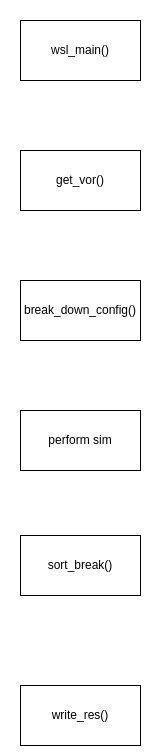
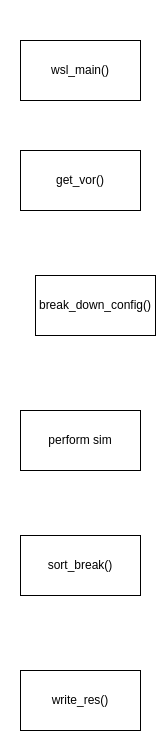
(81, 51) -> (81, 71)
(81, 311) -> (96, 306)
(81, 716) -> (81, 701)
